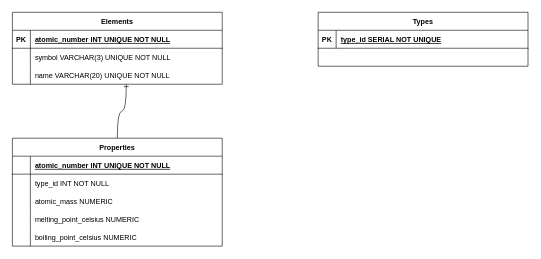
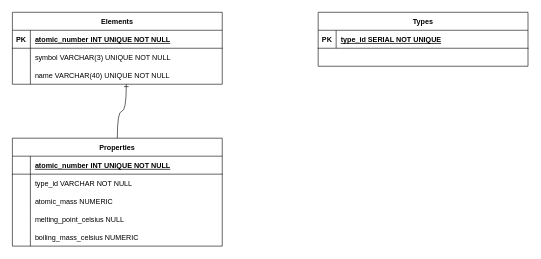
(96, 76) -> (96, 76)
(71, 184) -> (79, 184)
(88, 220) -> (82, 220)
(87, 238) -> (86, 238)
